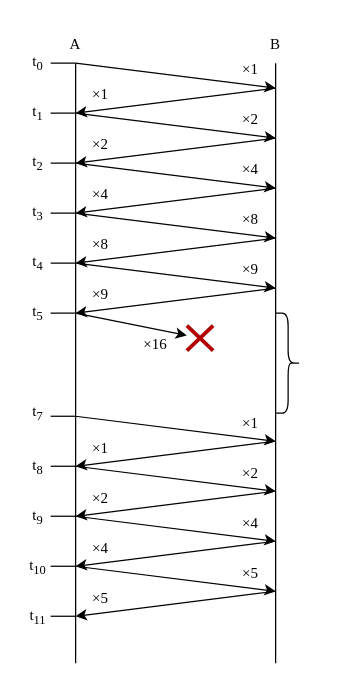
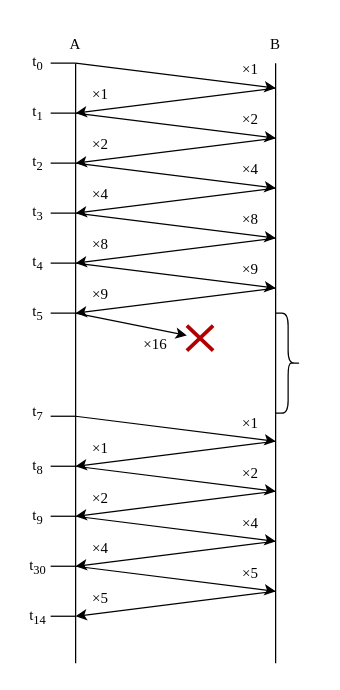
(38, 567) -> (38, 567)
(38, 617) -> (38, 617)
